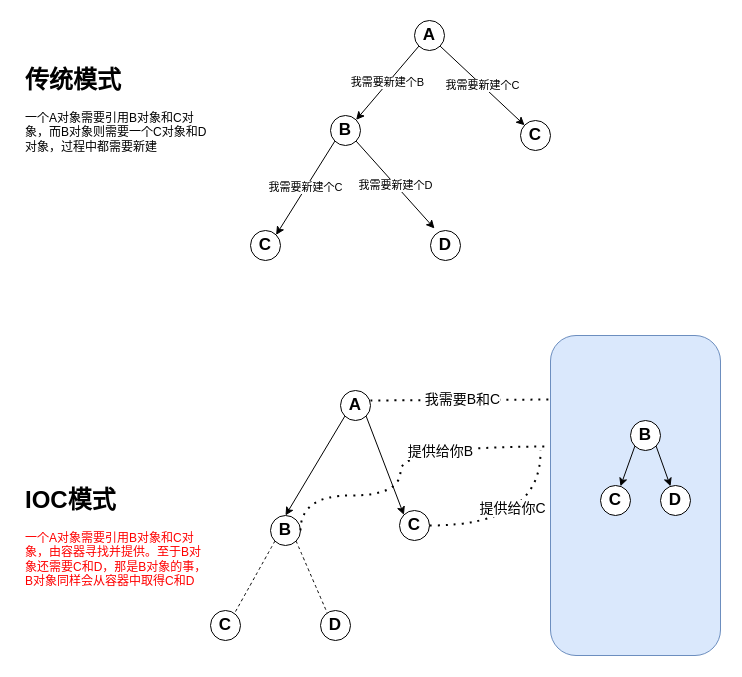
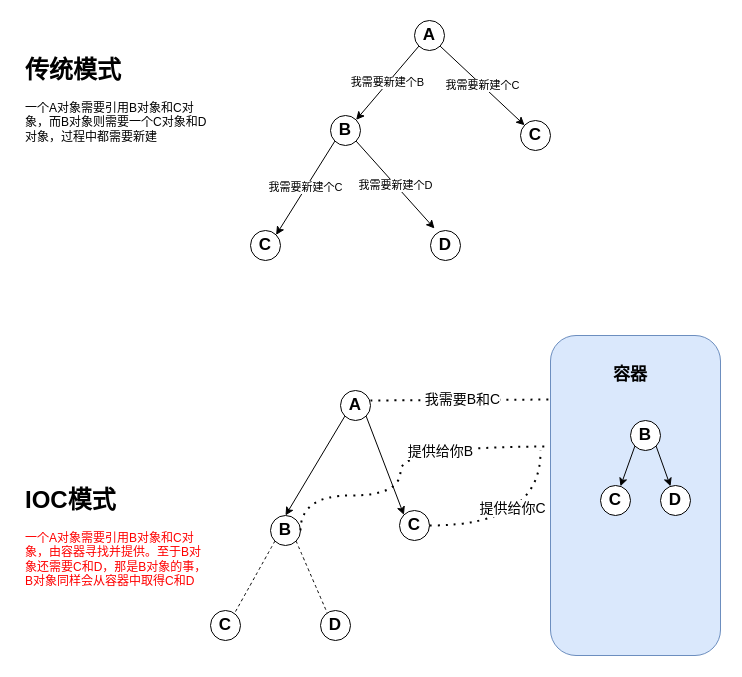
(116, 121) -> (116, 111)
none -> (631, 376)
